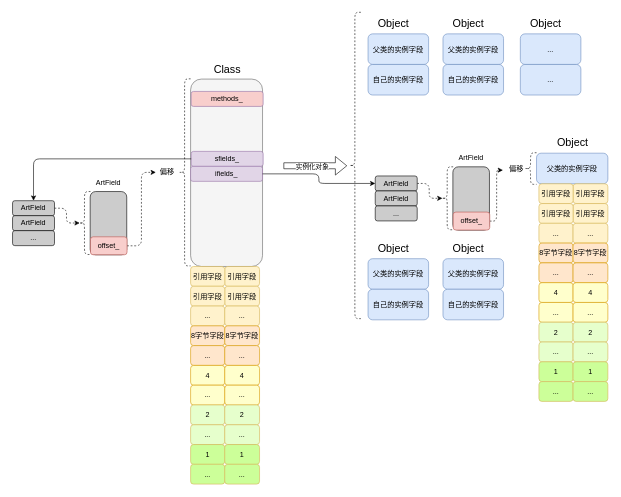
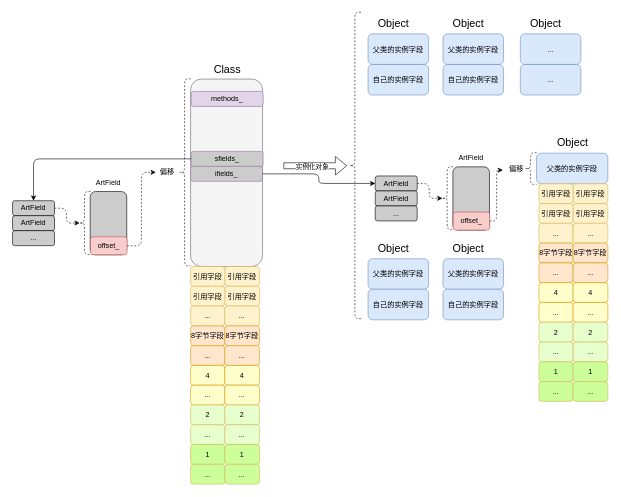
(227, 99) -> (227, 99)
(227, 159) -> (227, 159)
(227, 174) -> (227, 174)
